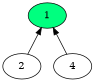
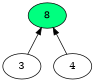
(47, 16) -> (47, 16)
(22, 66) -> (22, 66)
